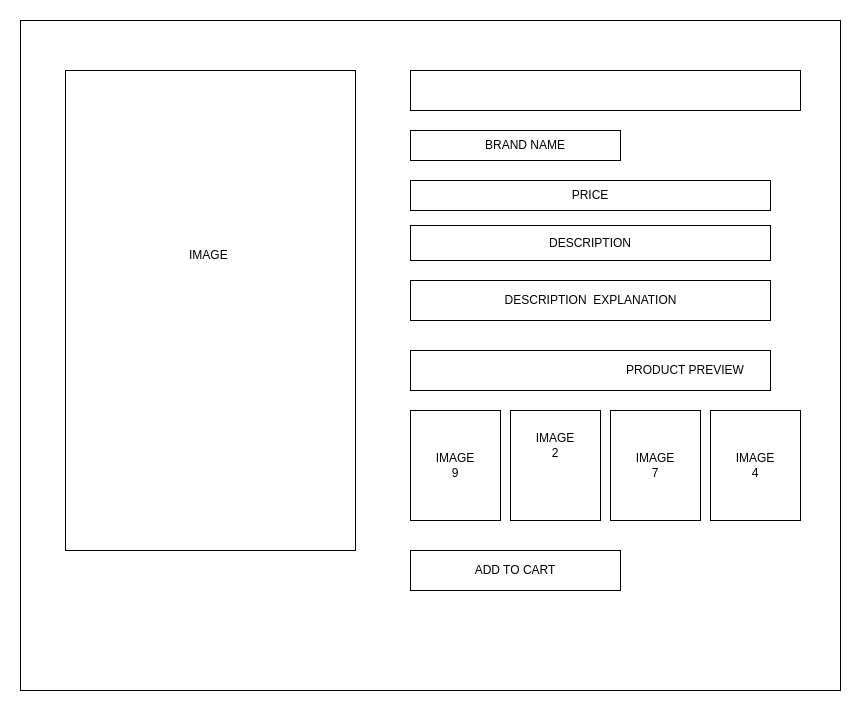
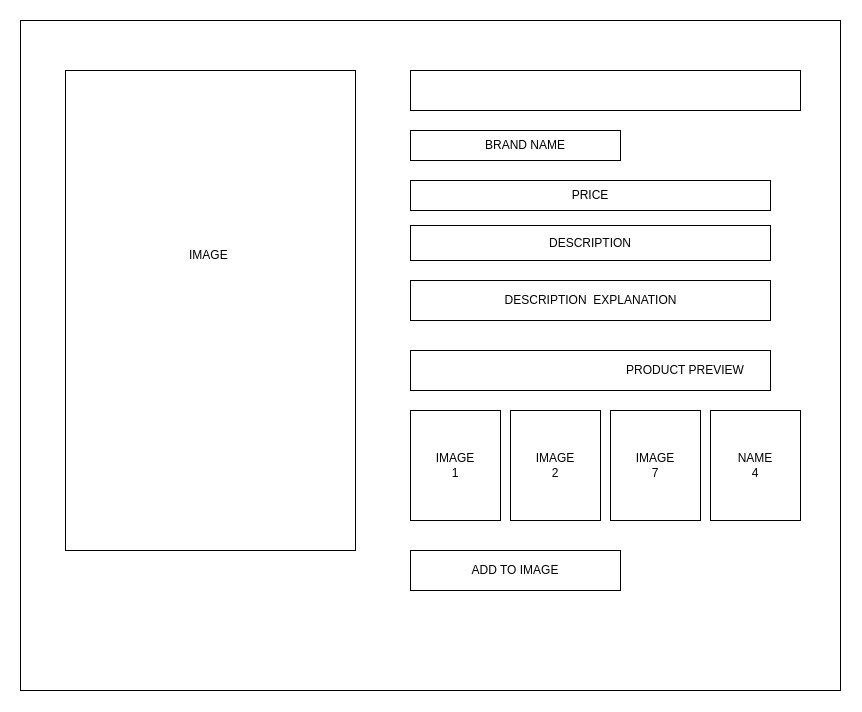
(556, 446) -> (556, 466)
(456, 466) -> (456, 466)
(756, 466) -> (756, 466)
(516, 571) -> (516, 571)
